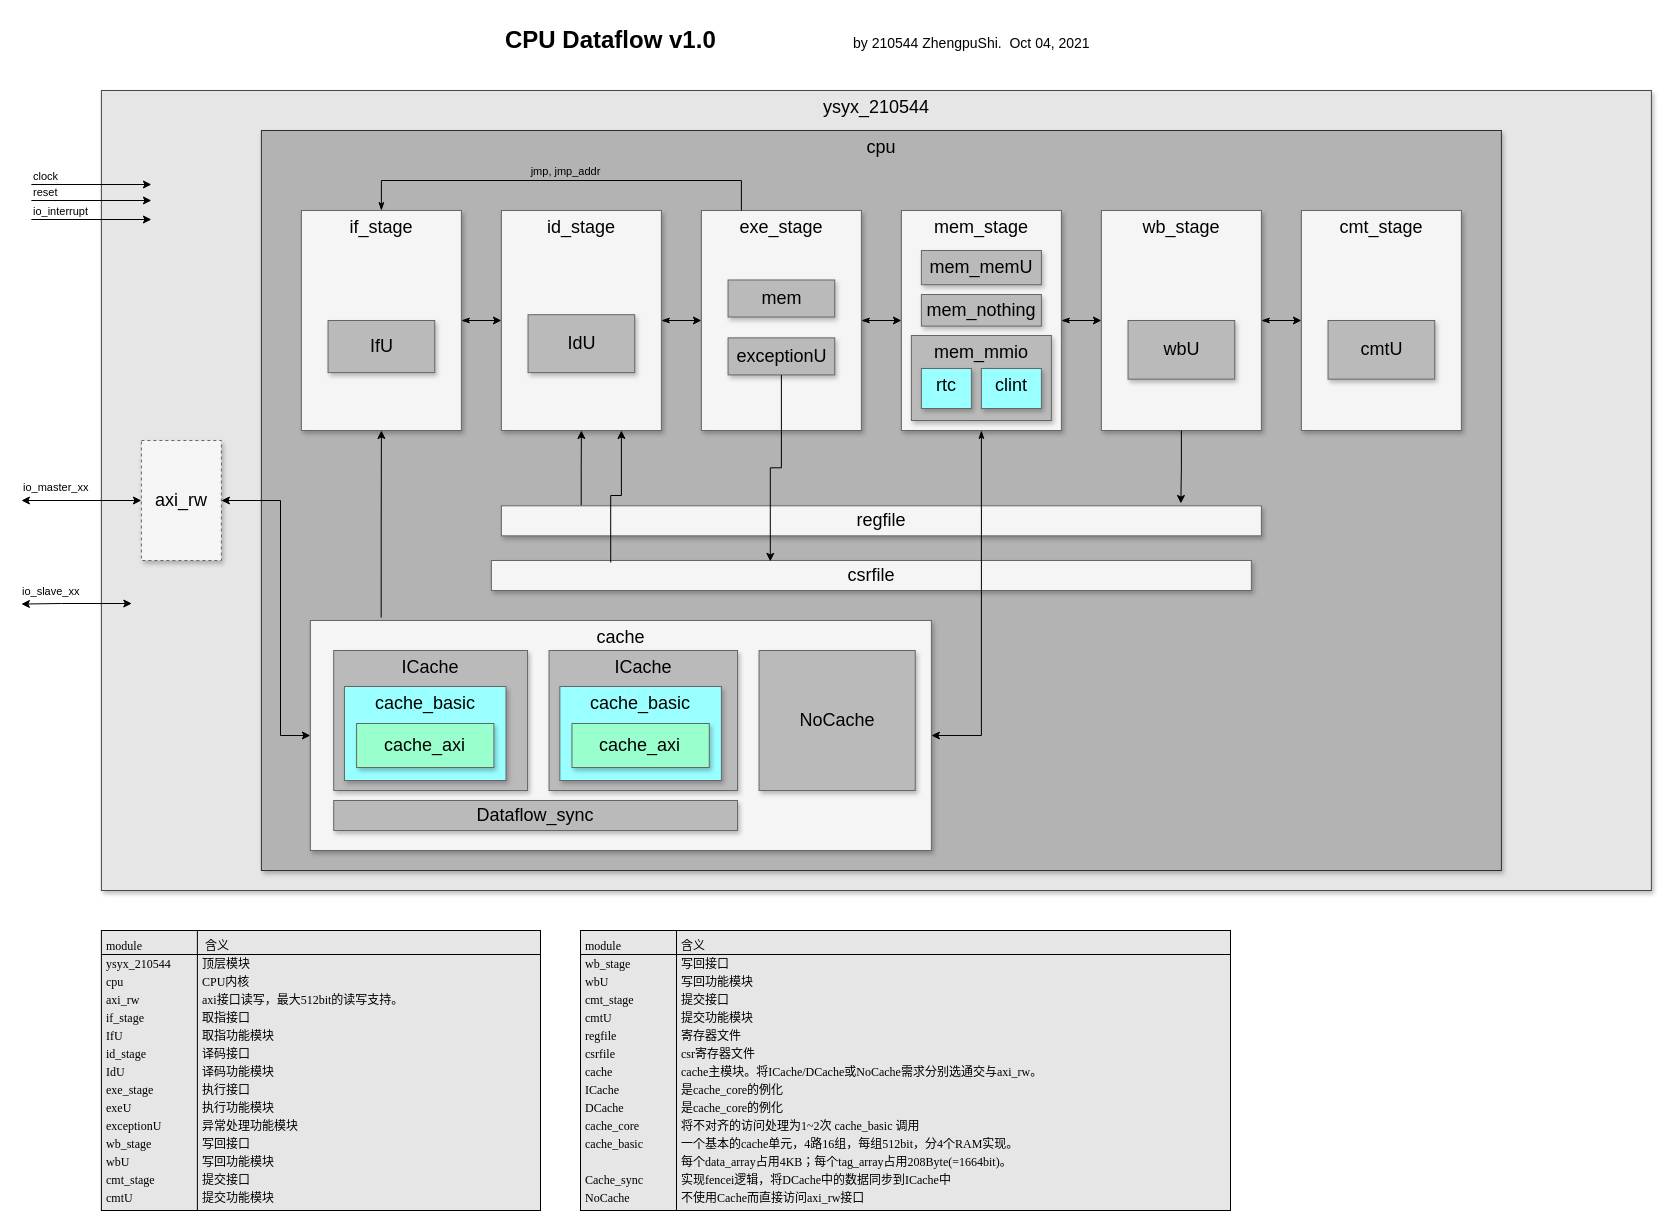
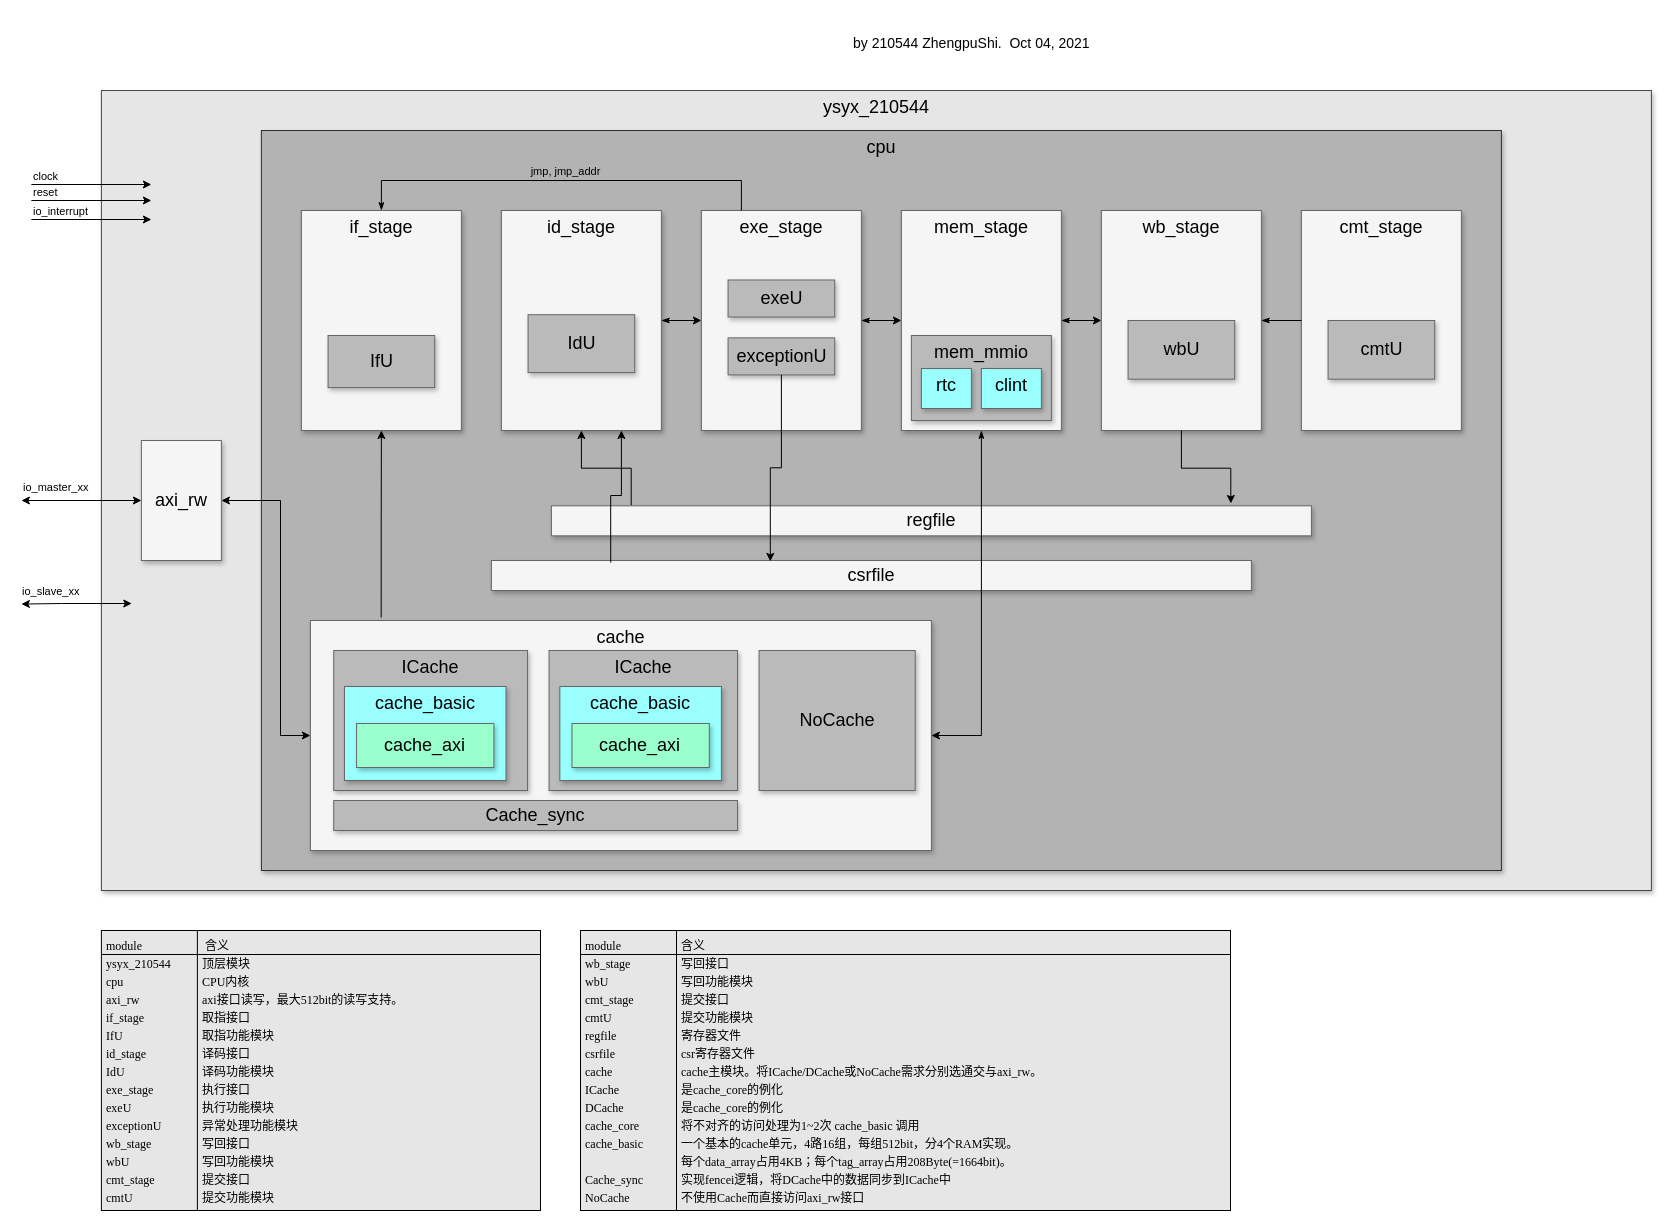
(656, 46) -> none
(981, 268) -> none
(782, 299) -> (782, 299)
(981, 310) -> none
(481, 321) -> none
(1293, 321) -> (1296, 321)
(381, 347) -> (381, 362)
(181, 501) -> (181, 501)
(881, 521) -> (931, 521)
(536, 816) -> (536, 816)
